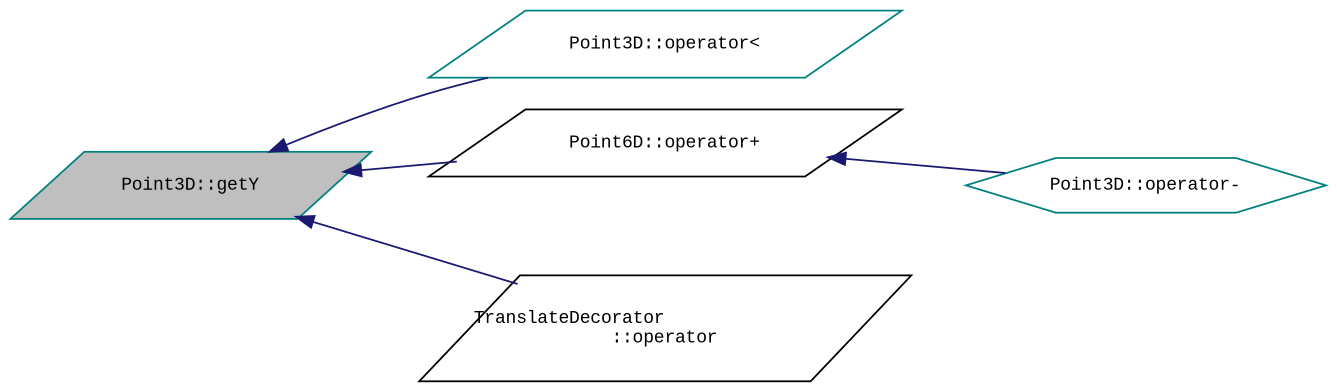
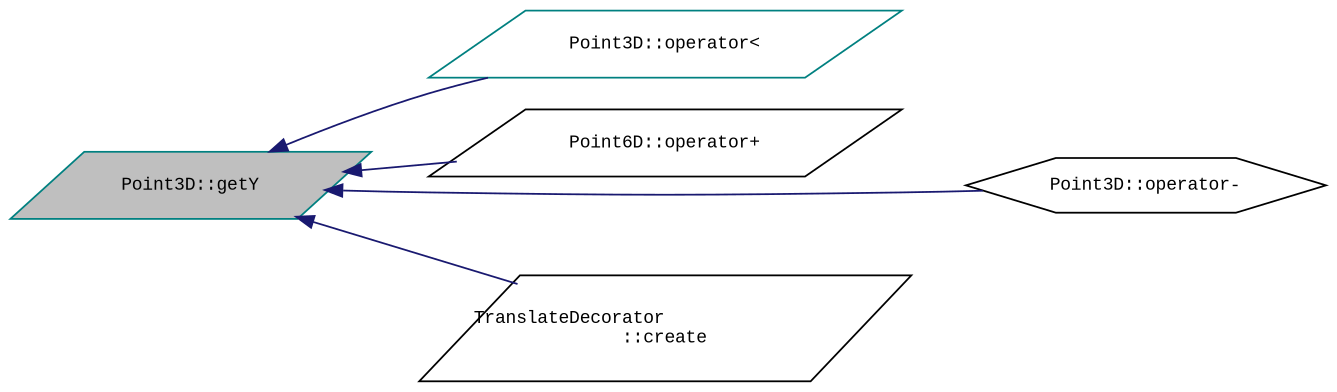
(926, 166) -> (663, 195)
(1146, 185) -> (1146, 185)
(665, 328) -> (665, 328)
